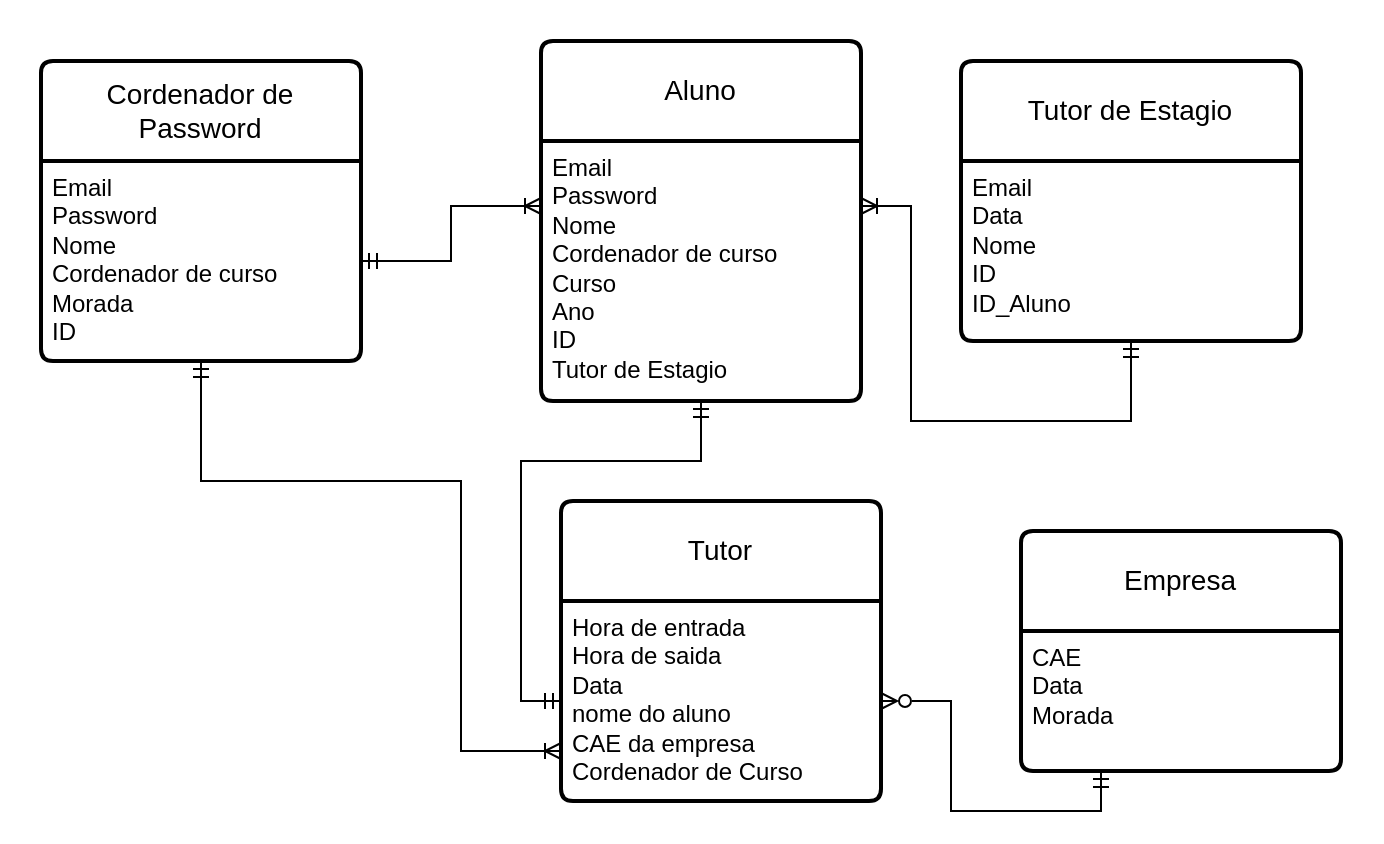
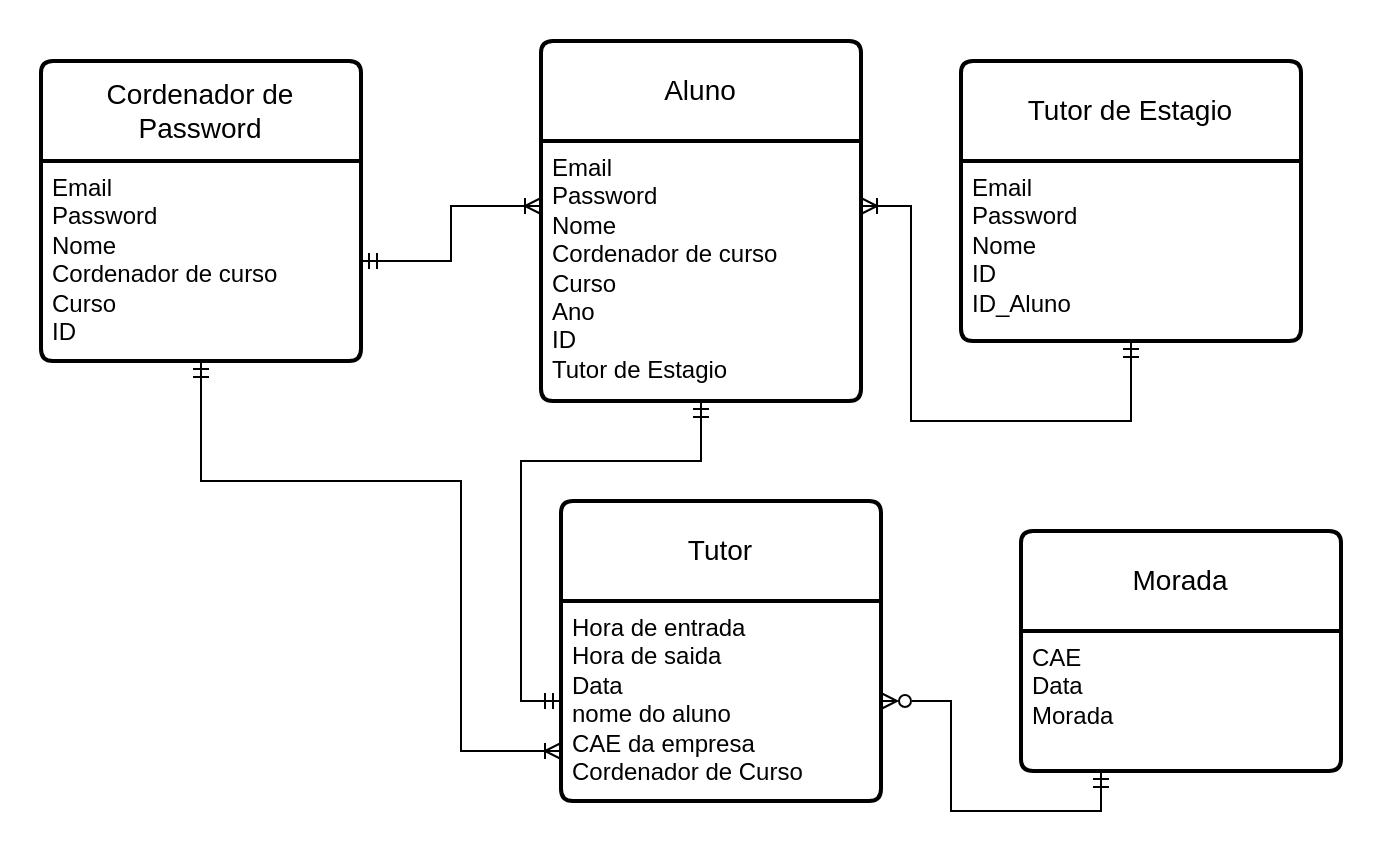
(1024, 247) -> (1027, 247)
(174, 261) -> (174, 261)
(1181, 581) -> (1181, 581)
